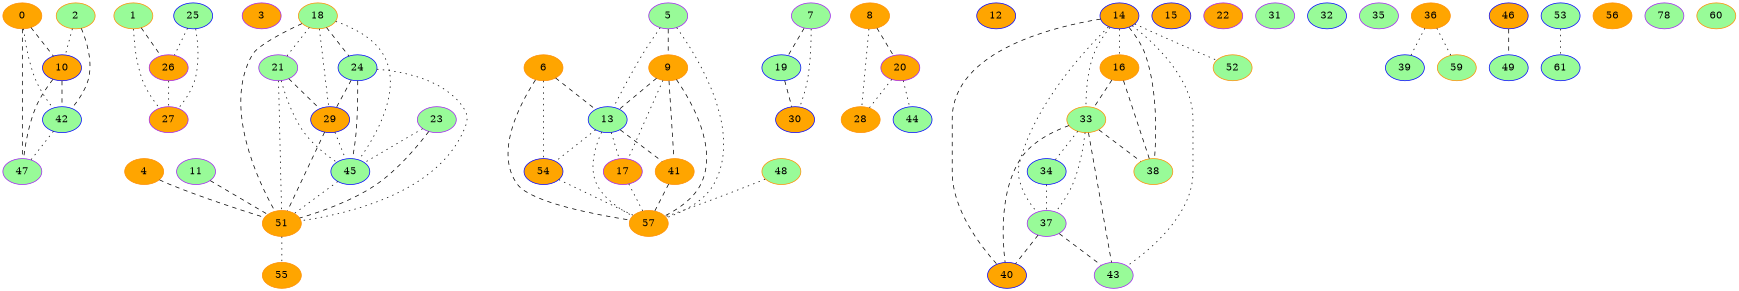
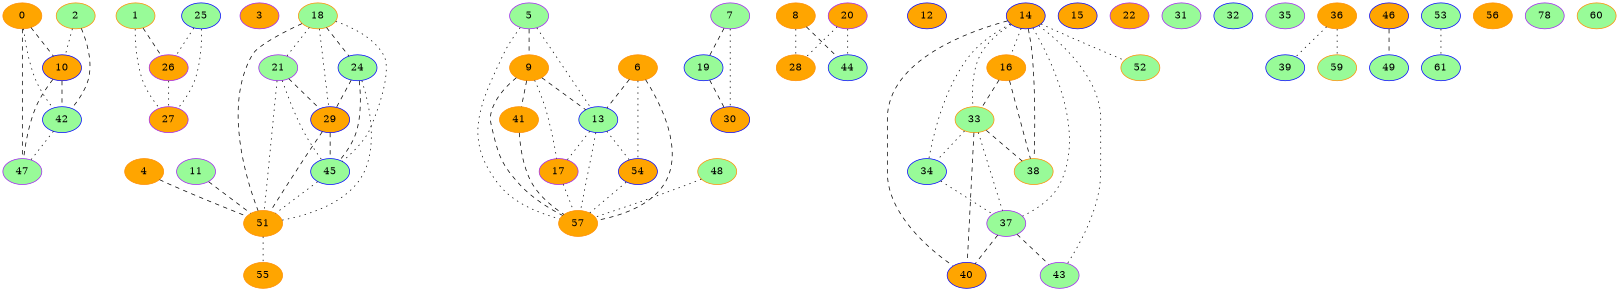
(885, 42) -> (819, 39)
none -> (954, 81)
(437, 120) -> none
(340, 146) -> (330, 146)
(641, 146) -> none
(1100, 198) -> none
